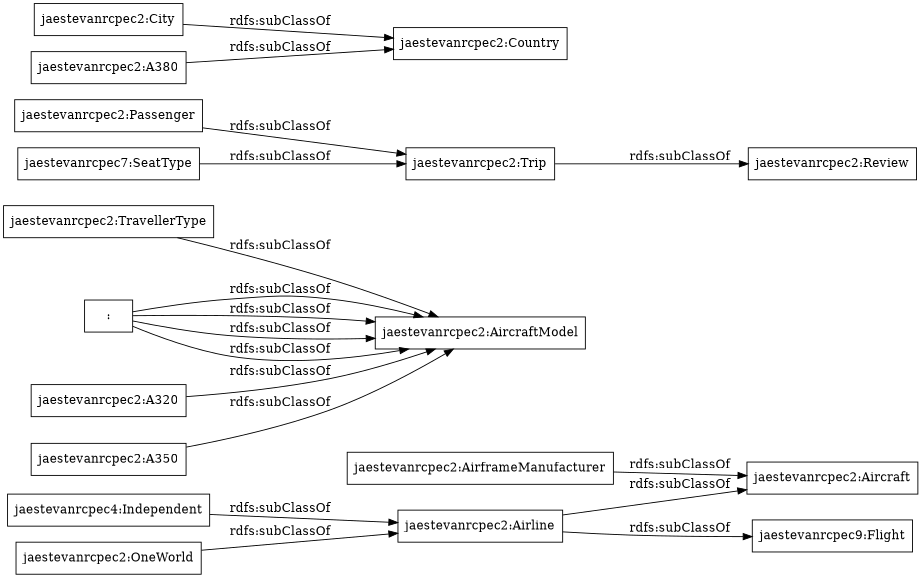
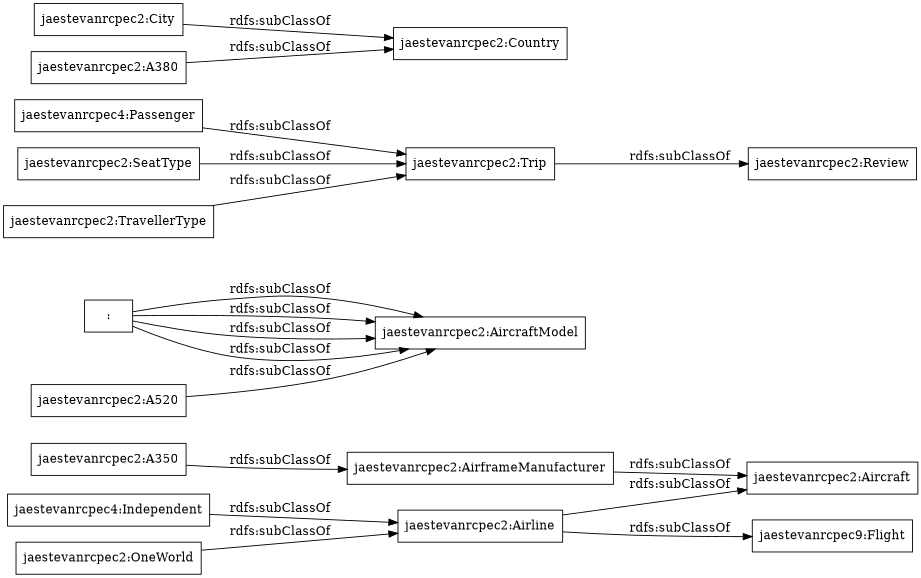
(109, 116) -> (109, 116)
(109, 164) -> (109, 164)
(305, 272) -> (304, 191)
(109, 401) -> (109, 401)
(321, 413) -> (262, 468)
